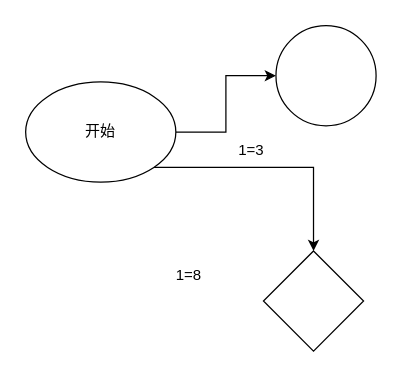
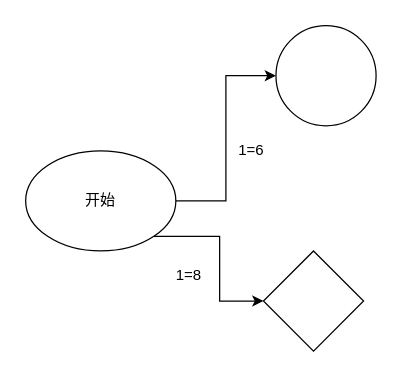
(101, 132) -> (101, 201)
(251, 151) -> (251, 151)
